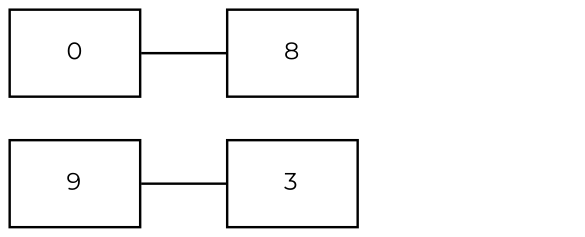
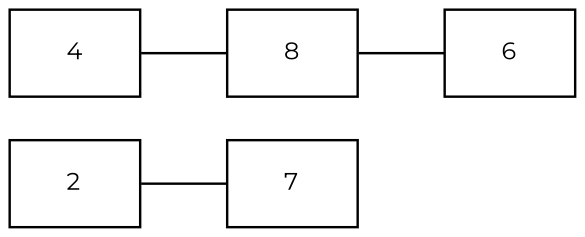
(75, 53) -> (75, 53)
none -> (510, 53)
(75, 184) -> (75, 184)
(292, 184) -> (292, 184)
